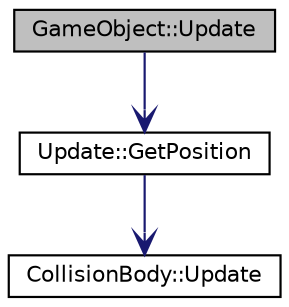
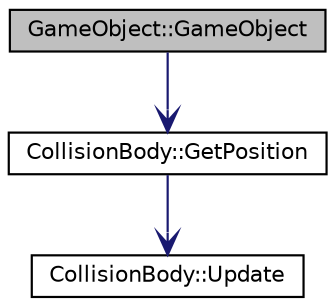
(145, 31) -> (168, 31)
(145, 153) -> (168, 153)
